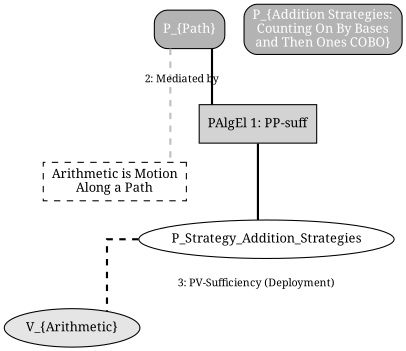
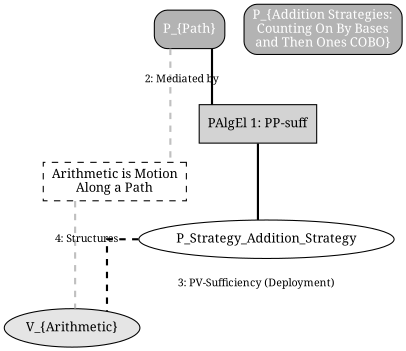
(266, 239) -> (266, 239)
none -> (75, 255)
